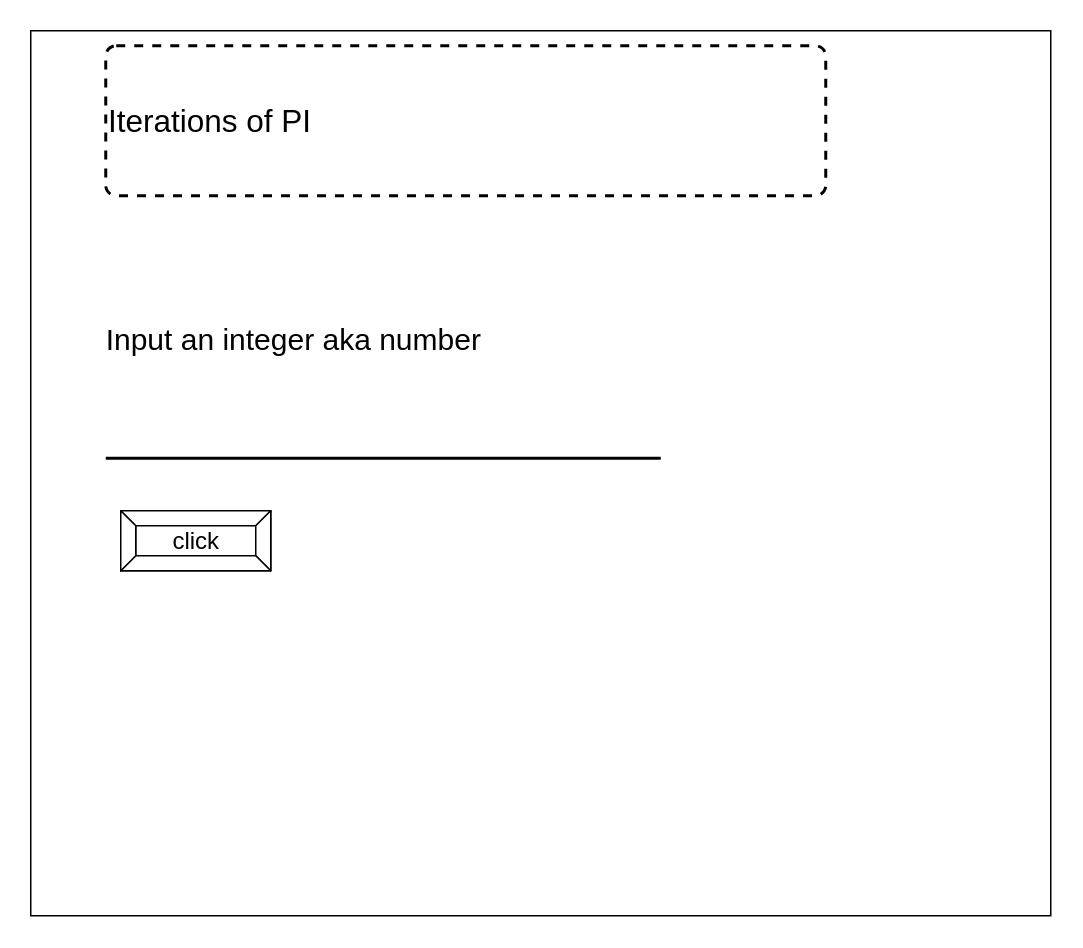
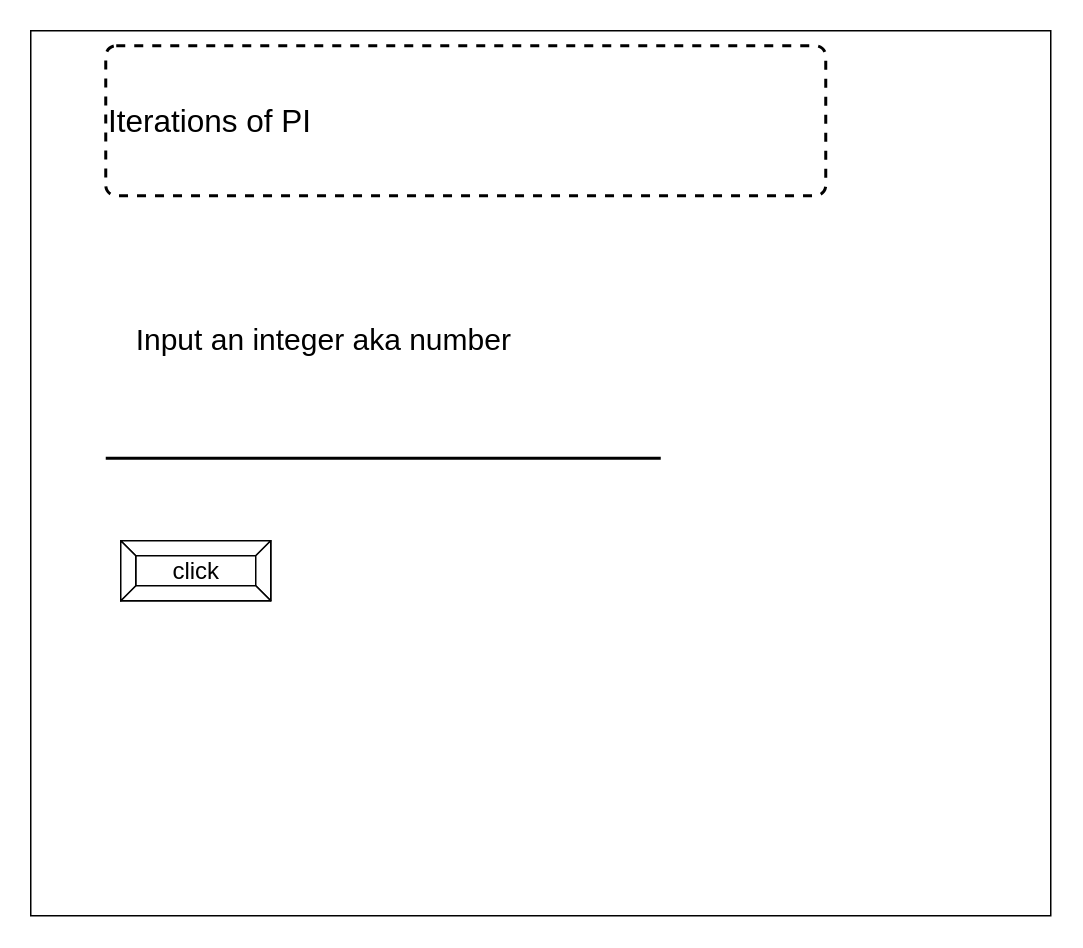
(293, 338) -> (323, 338)
(196, 541) -> (196, 571)
